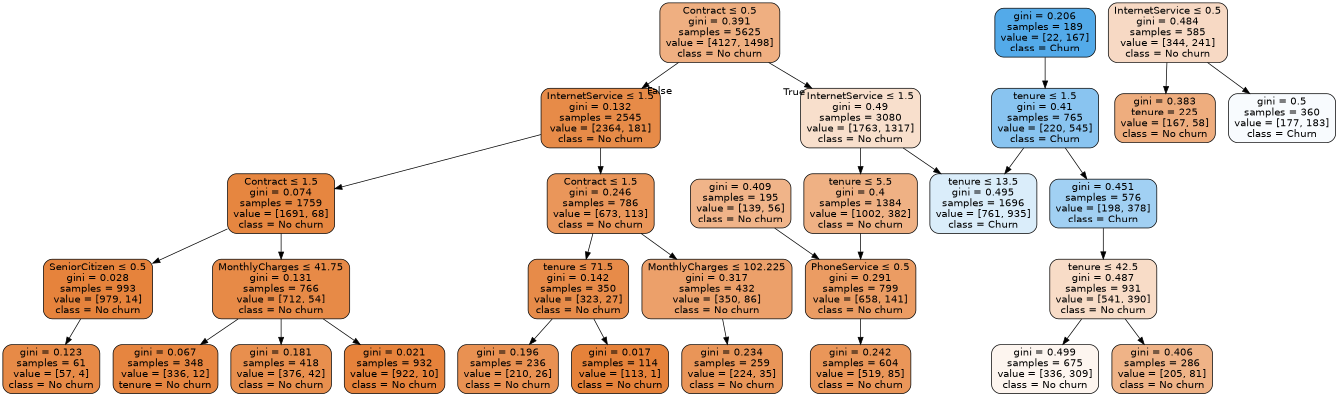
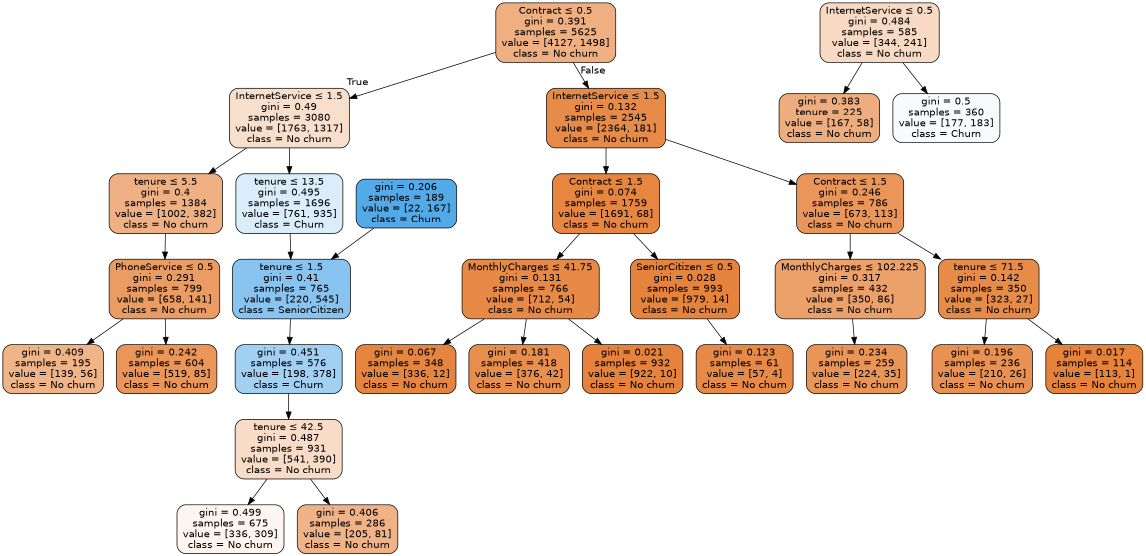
(1045, 139) -> (292, 310)
(1016, 158) -> (290, 243)
(794, 241) -> (108, 330)
(166, 385) -> (406, 385)
